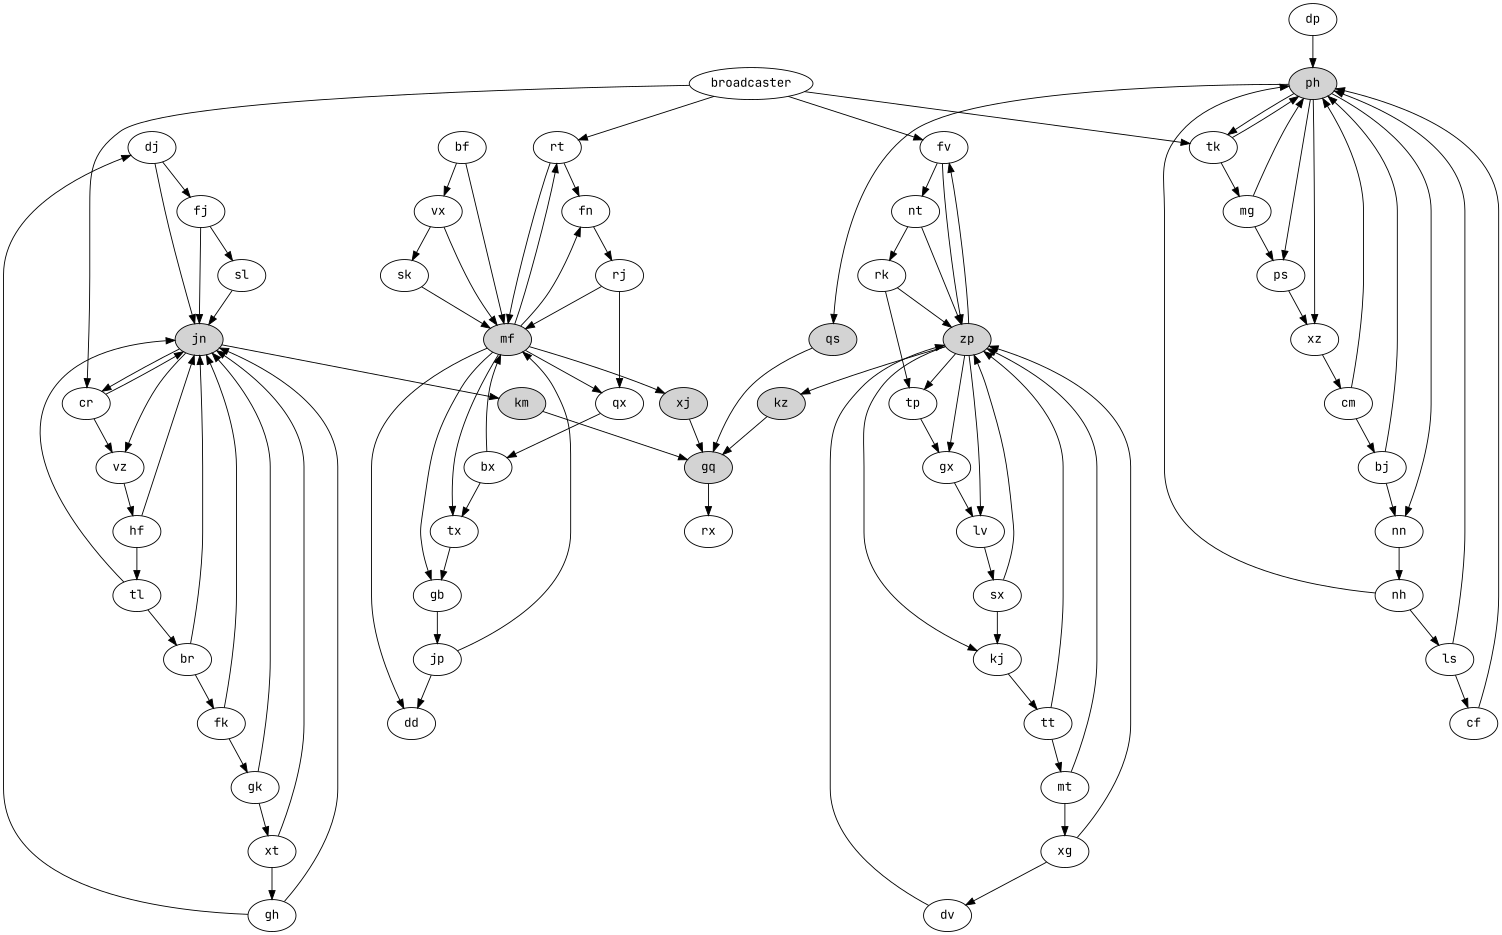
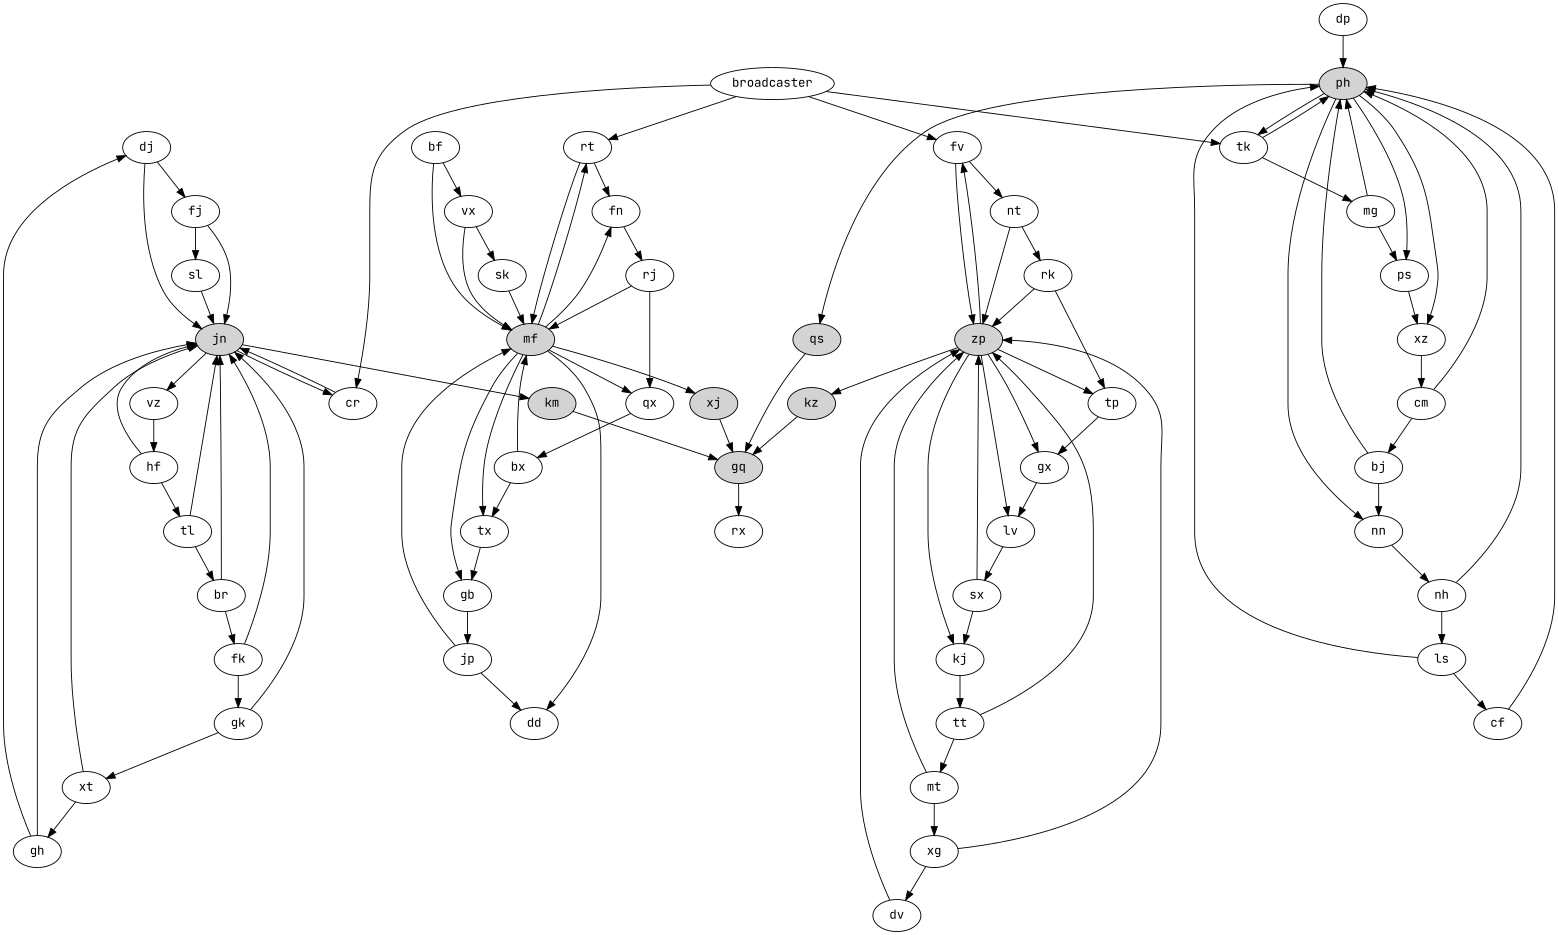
(101, 432) -> none
